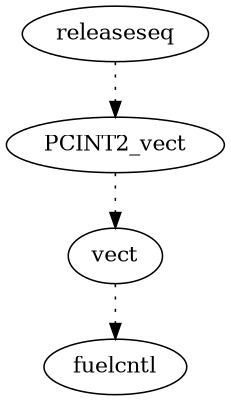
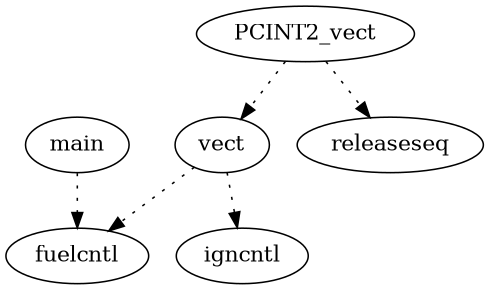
(115, 82) -> (343, 83)
none -> (77, 145)
none -> (242, 256)
